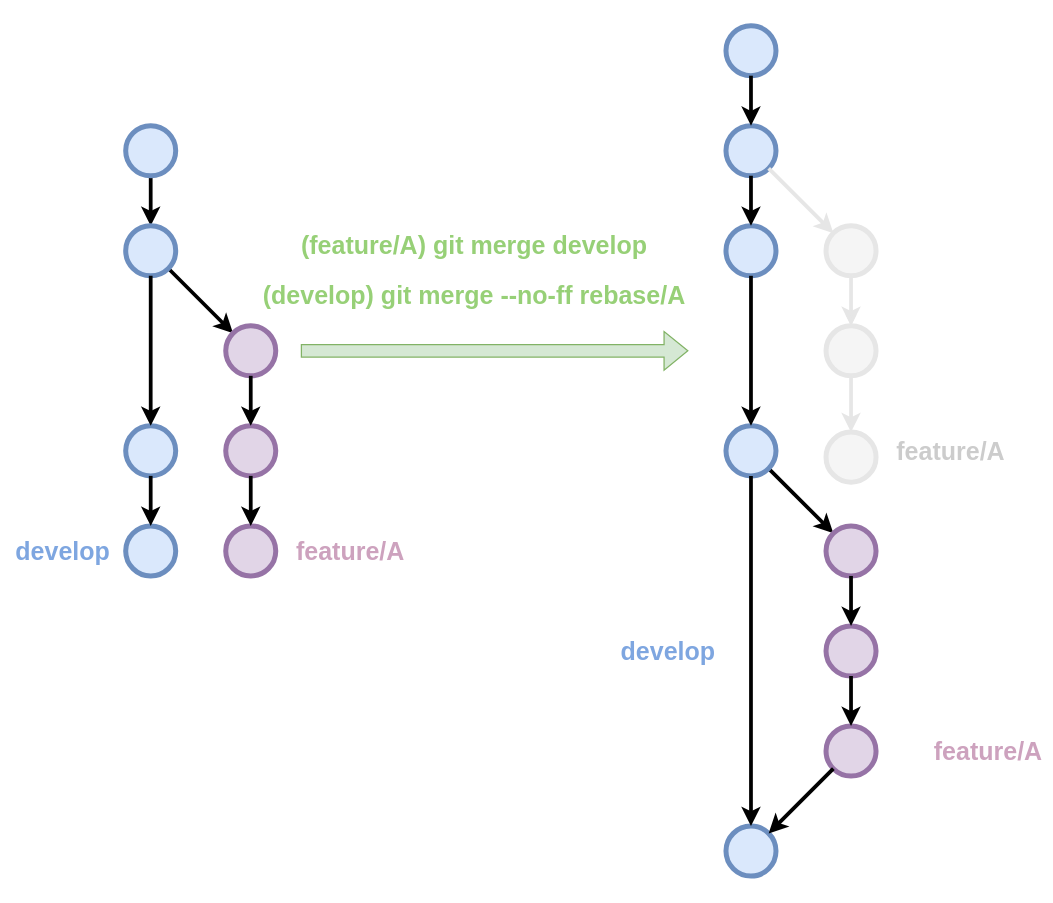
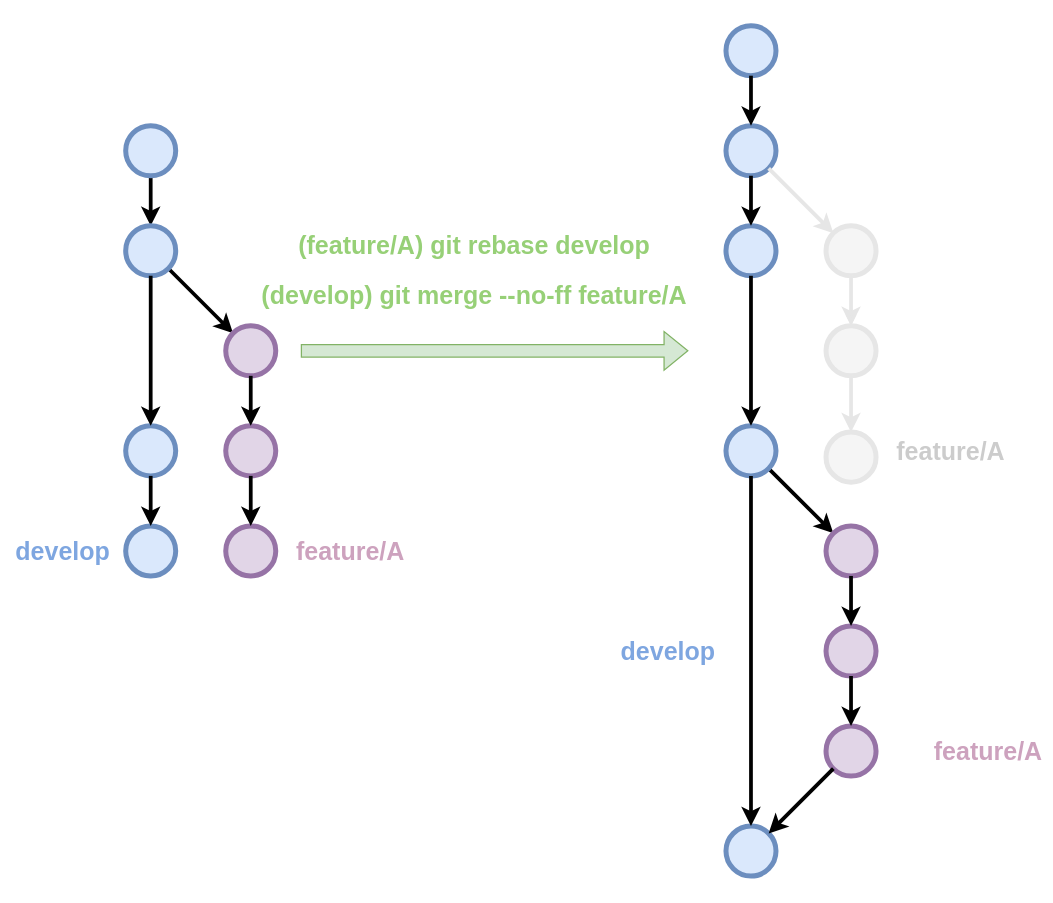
(474, 244) -> (474, 244)
(474, 294) -> (474, 294)
